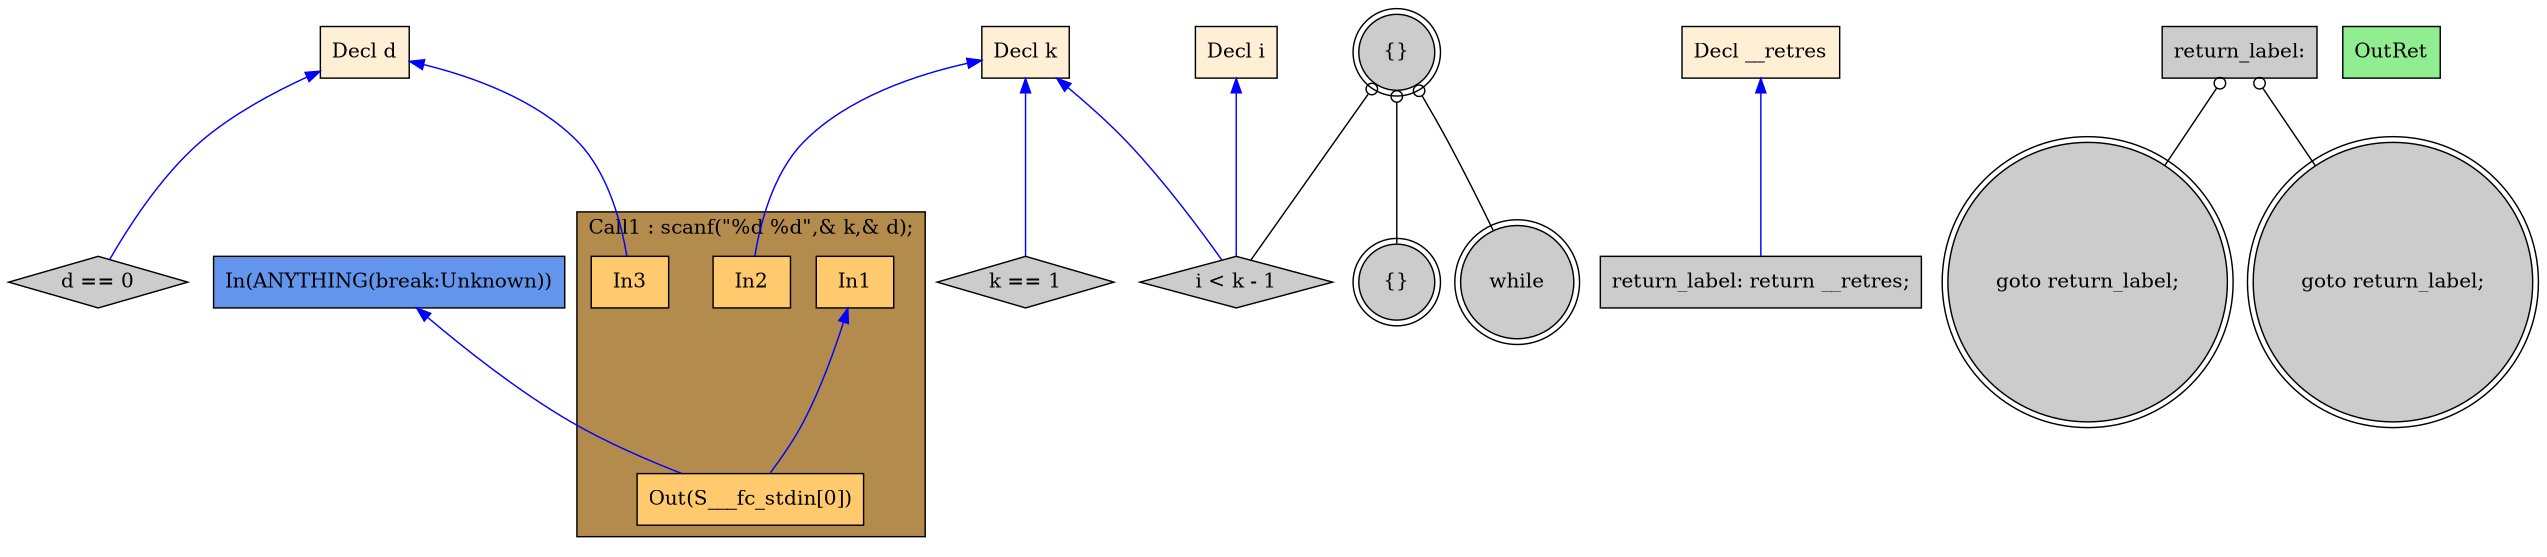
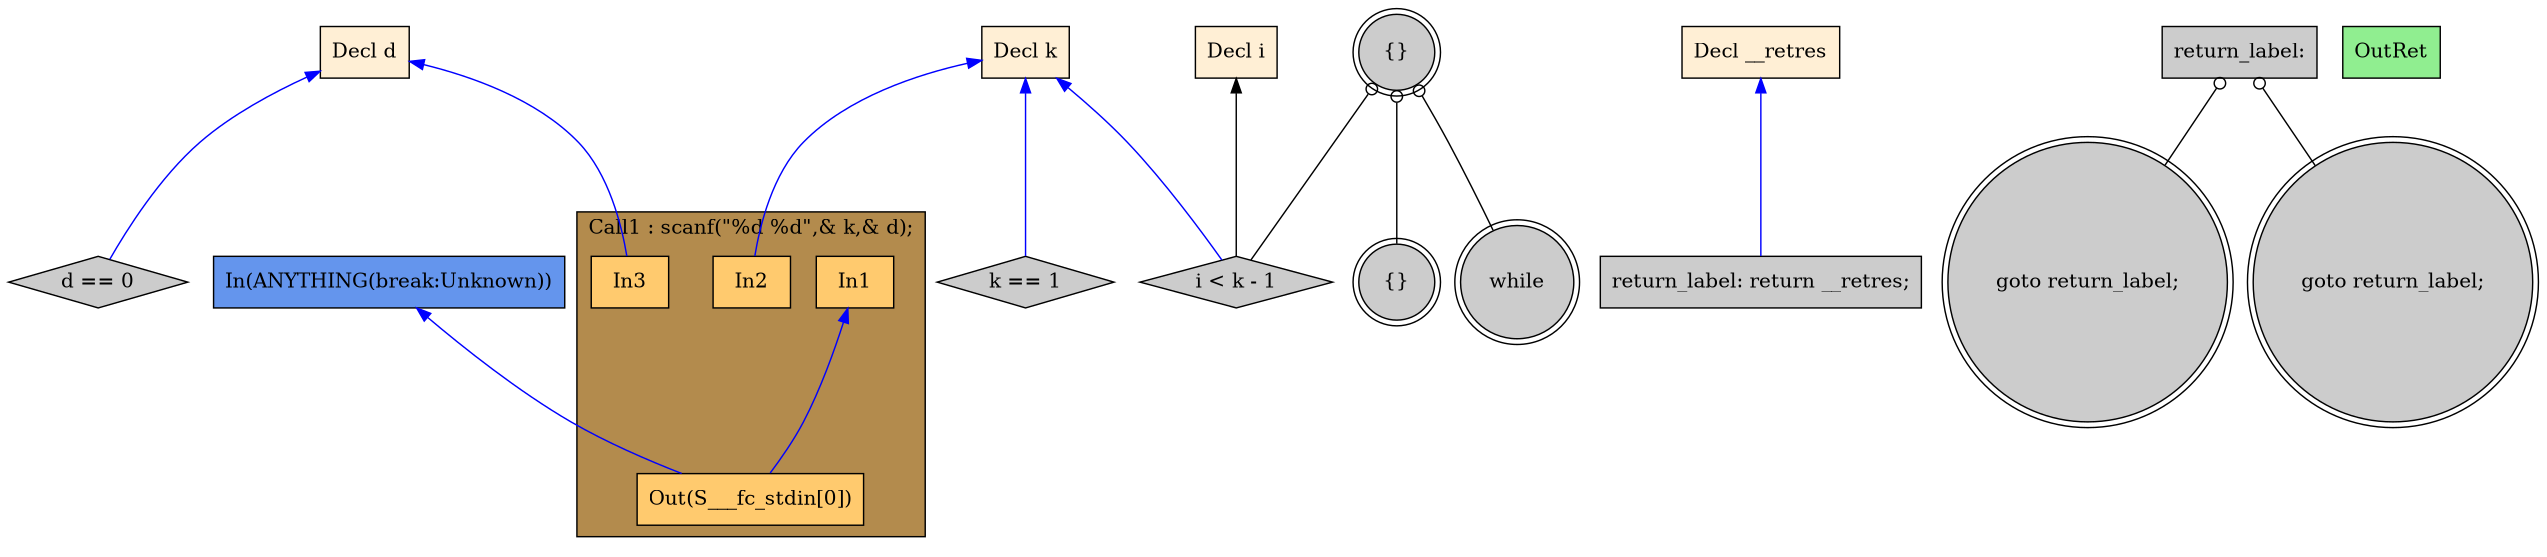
(1236, 175) -> (1236, 175)
